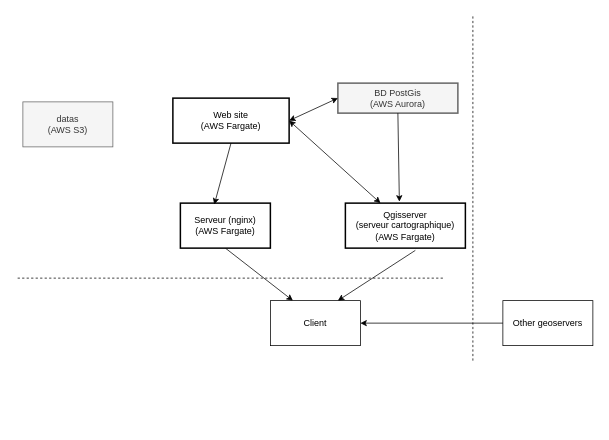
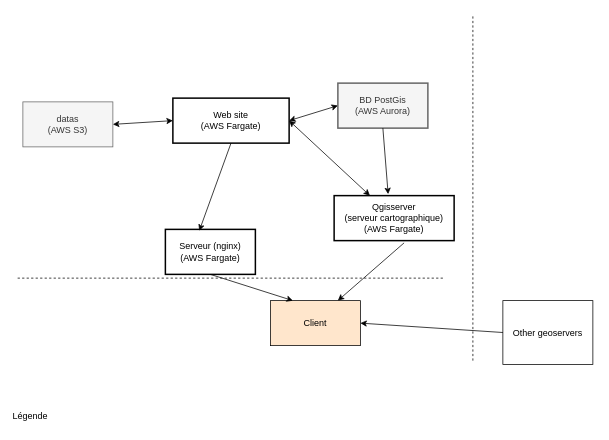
(398, 98) -> (383, 105)
none -> (143, 122)
(225, 225) -> (210, 252)
(405, 225) -> (394, 218)
(315, 323) -> (315, 323)
(548, 323) -> (548, 332)
none -> (30, 416)
